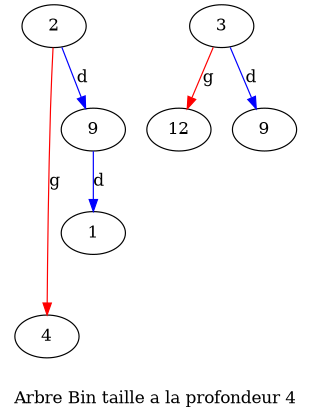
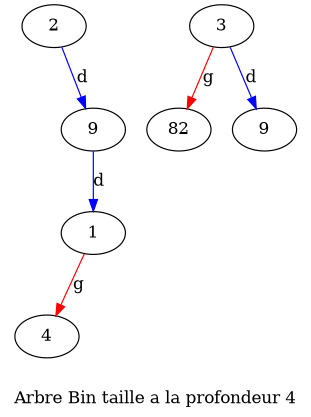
(179, 130) -> (179, 130)
(49, 175) -> (73, 279)
